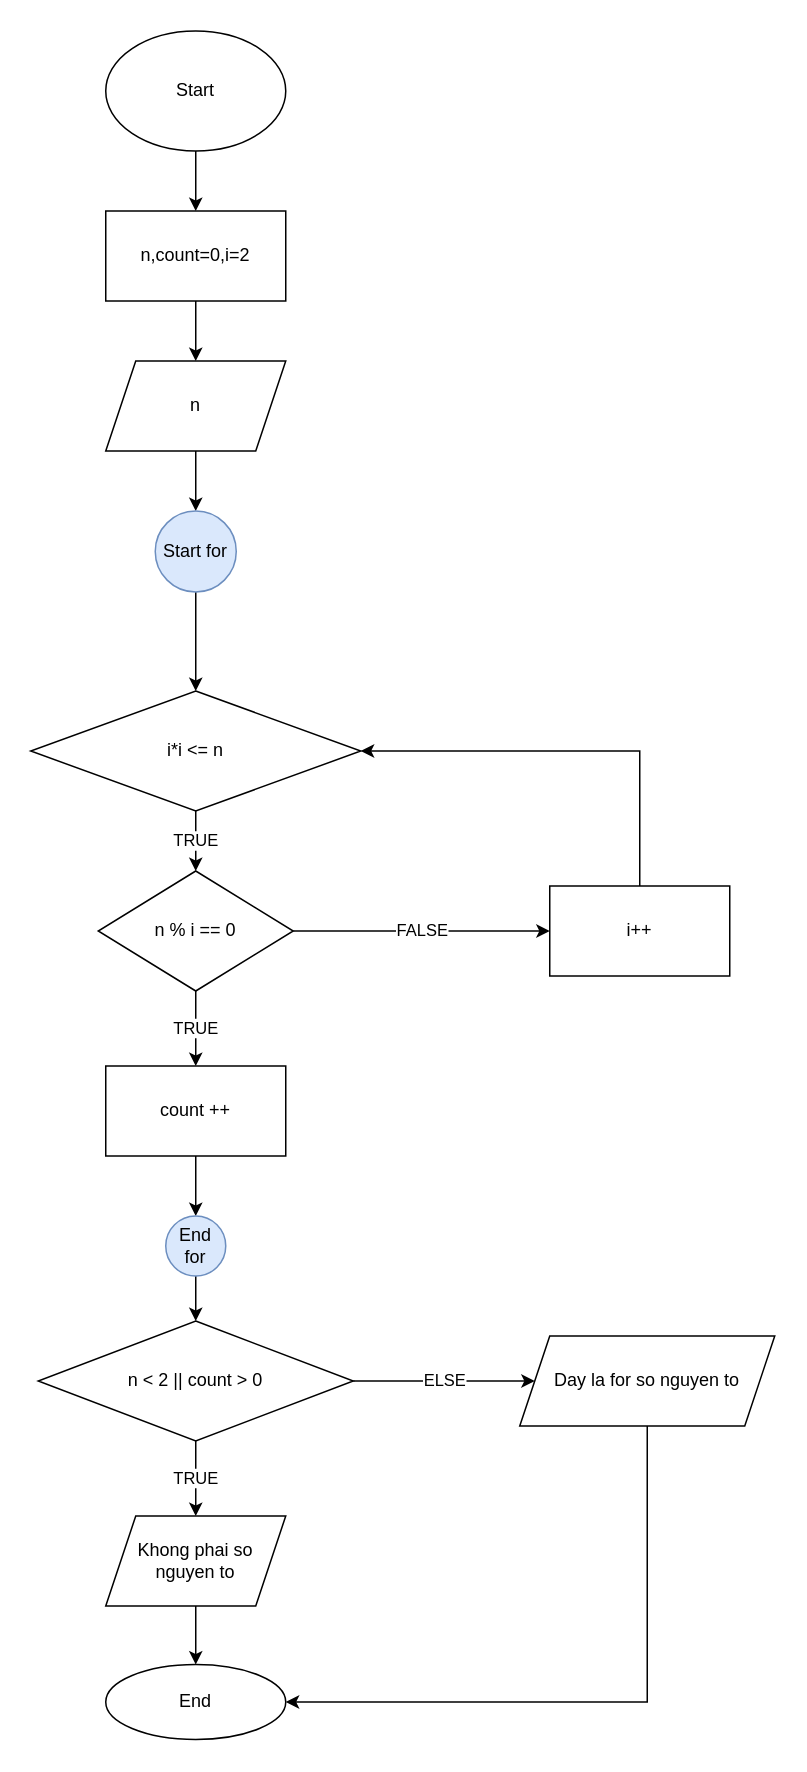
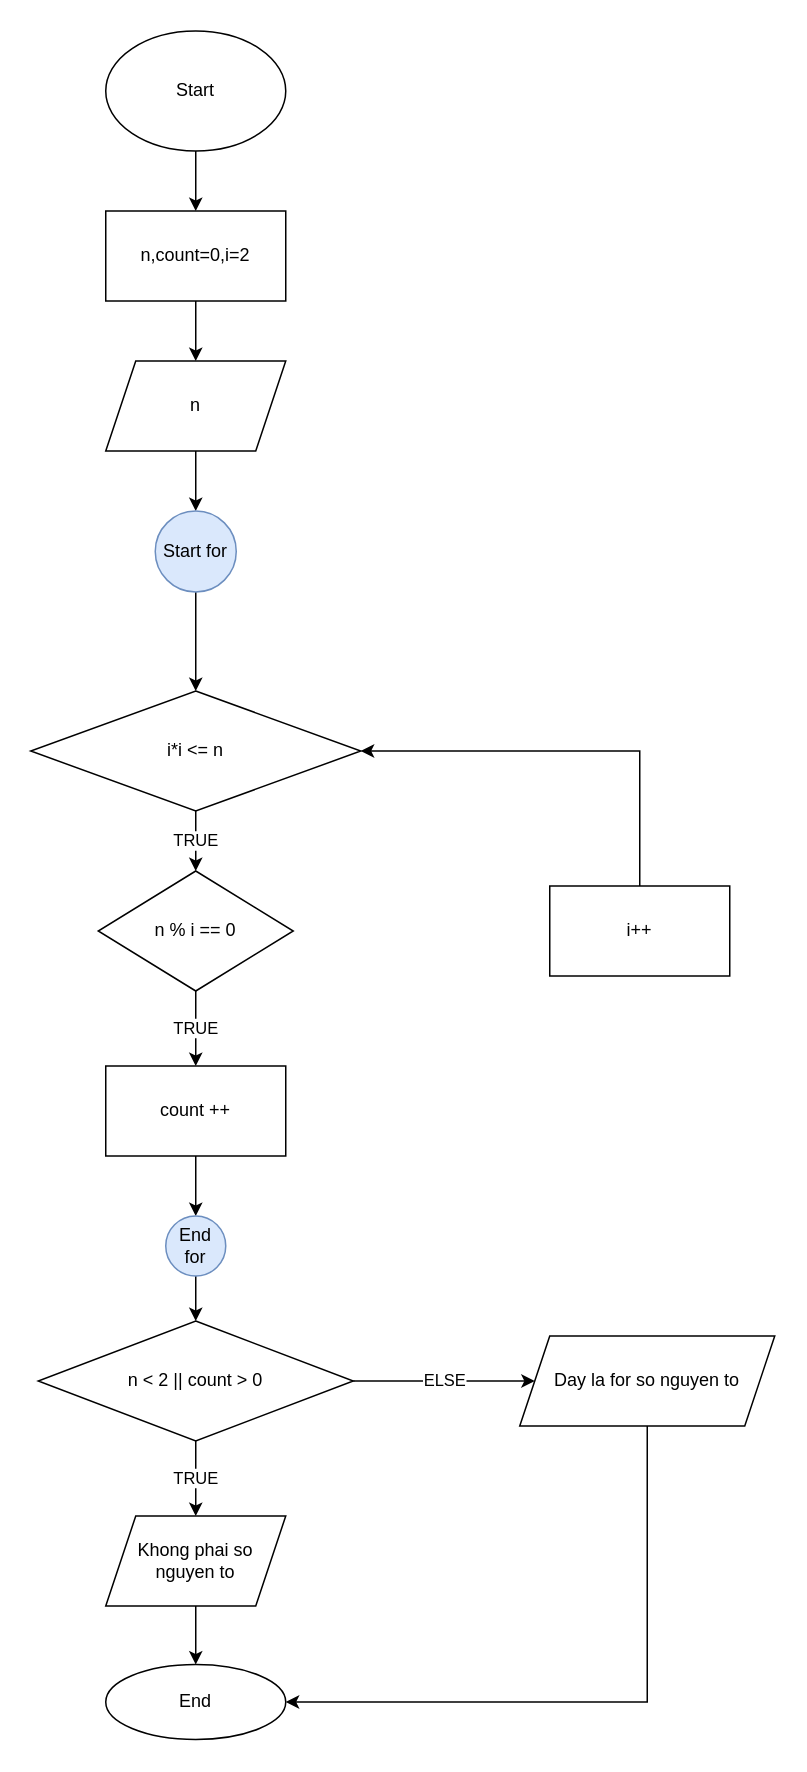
(417, 931) -> none
